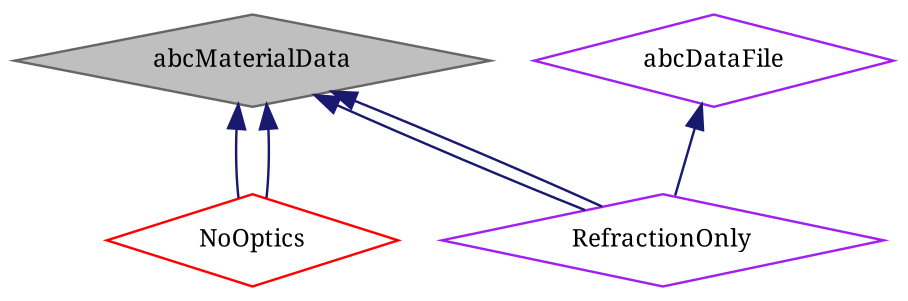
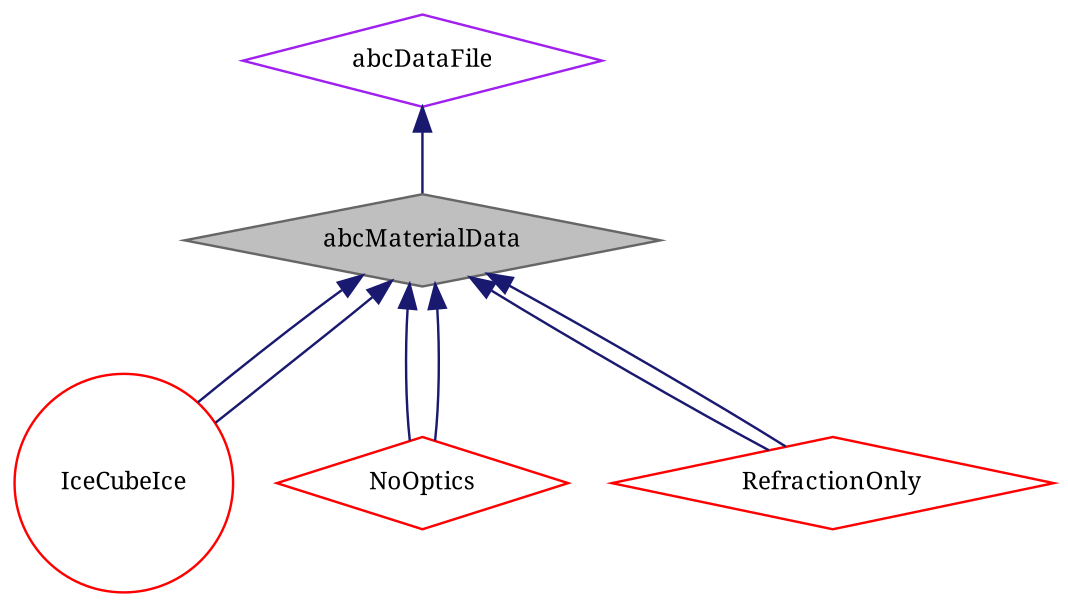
(685, 162) -> (422, 163)
(663, 240) -> (833, 483)
none -> (124, 483)
